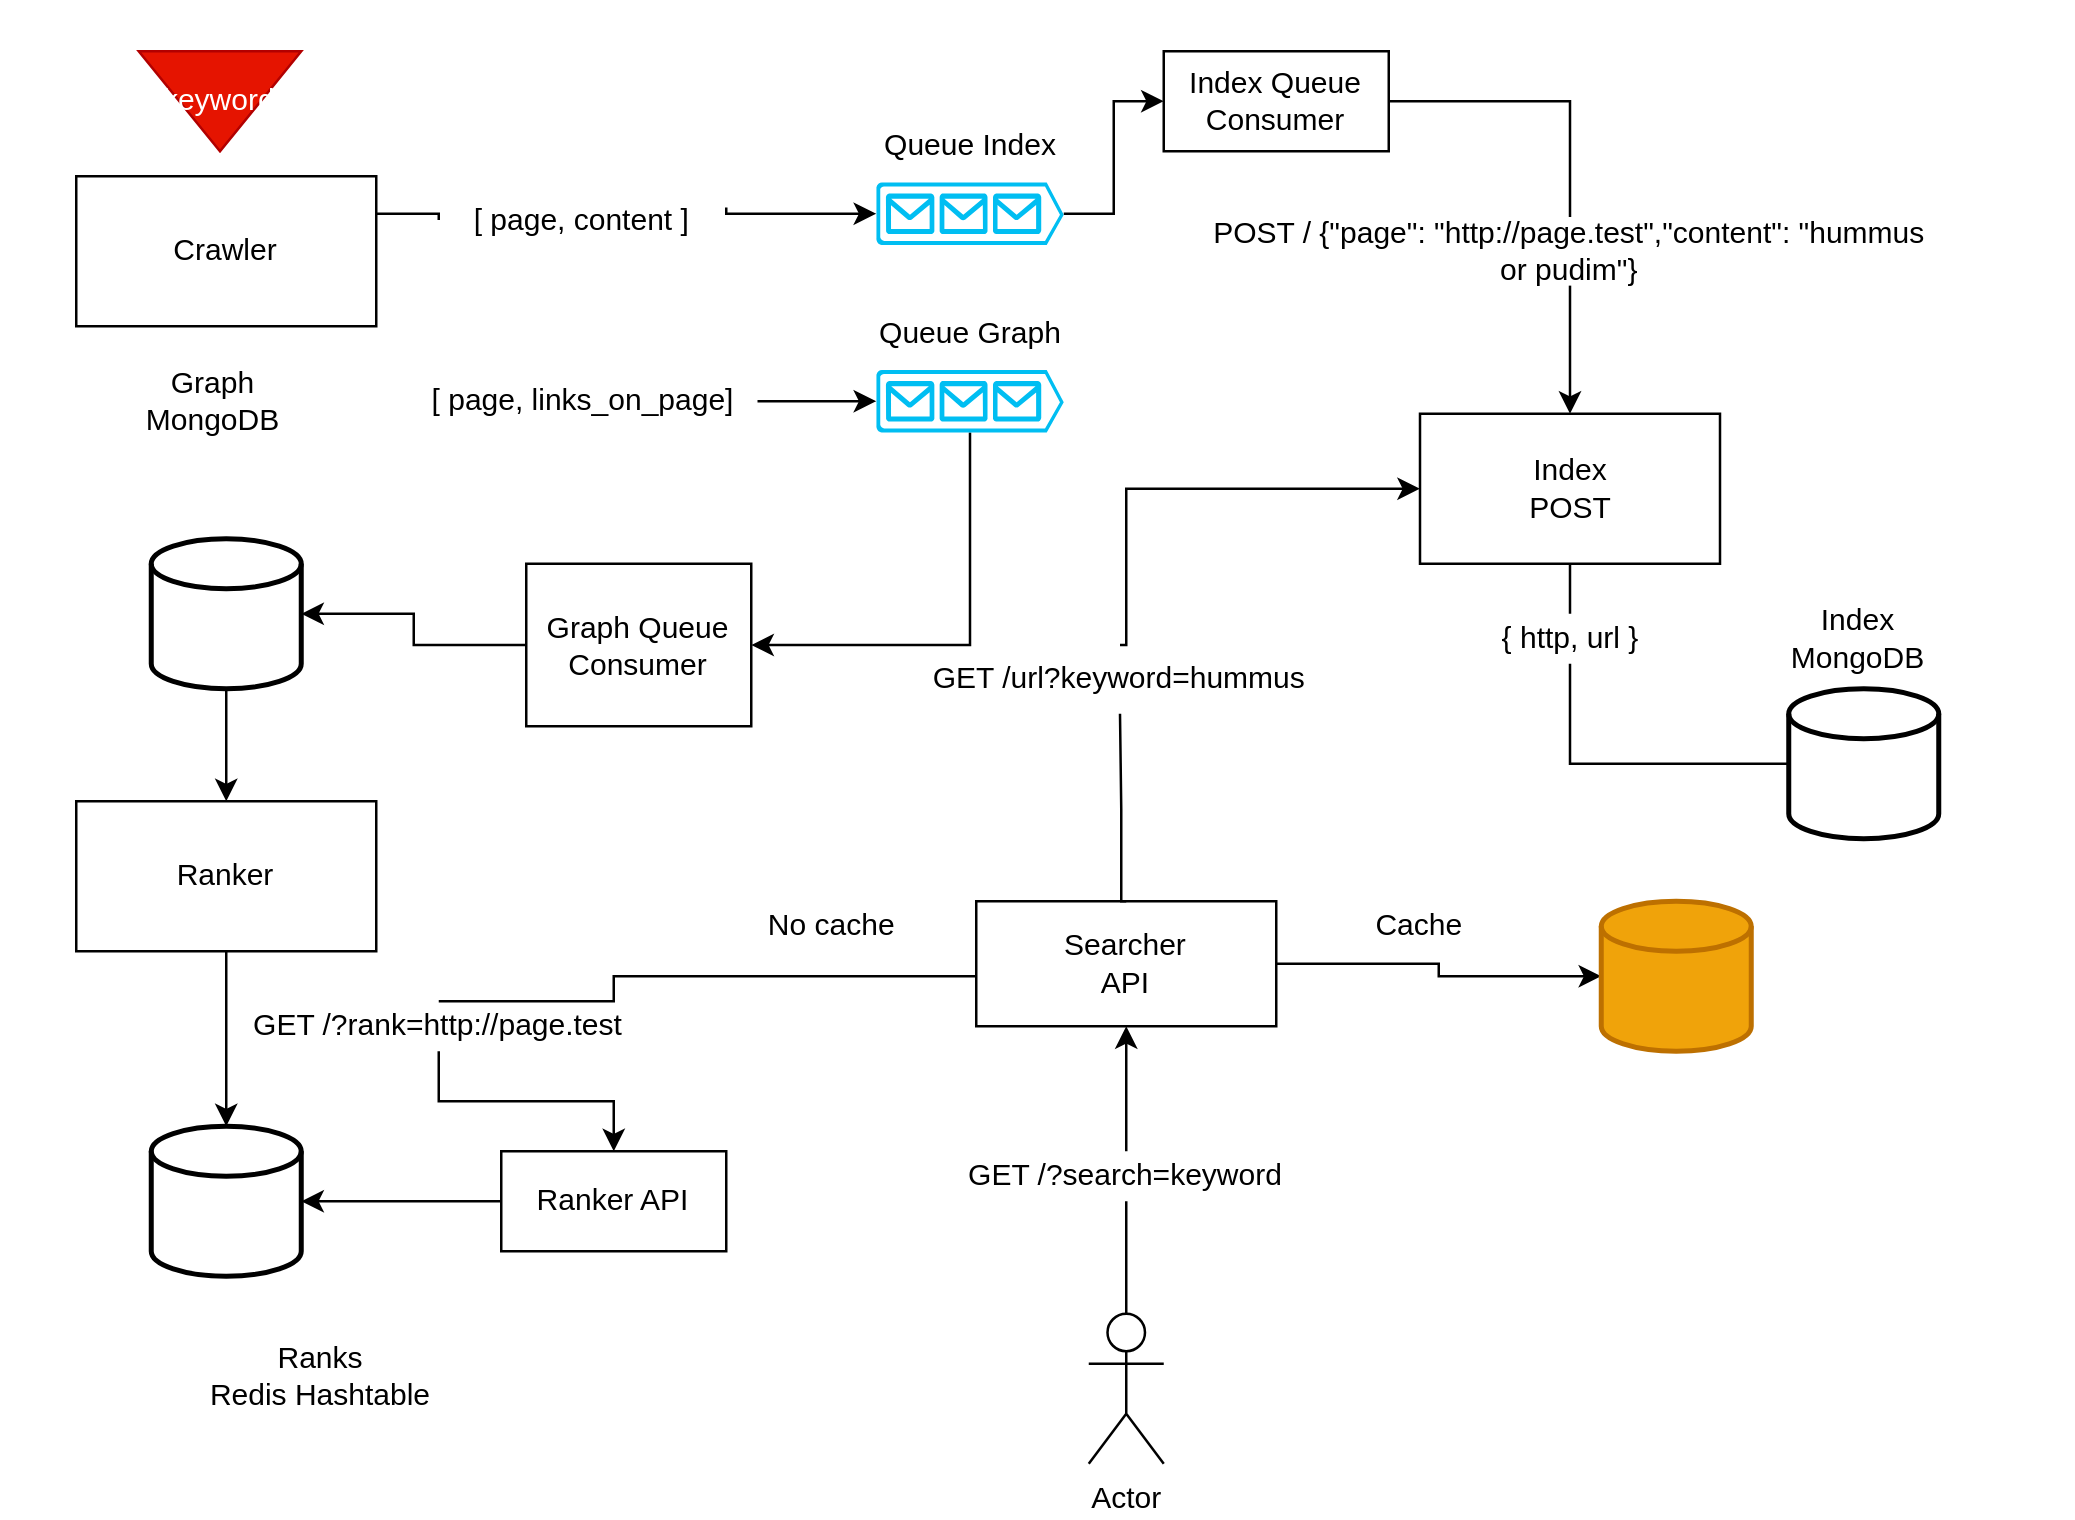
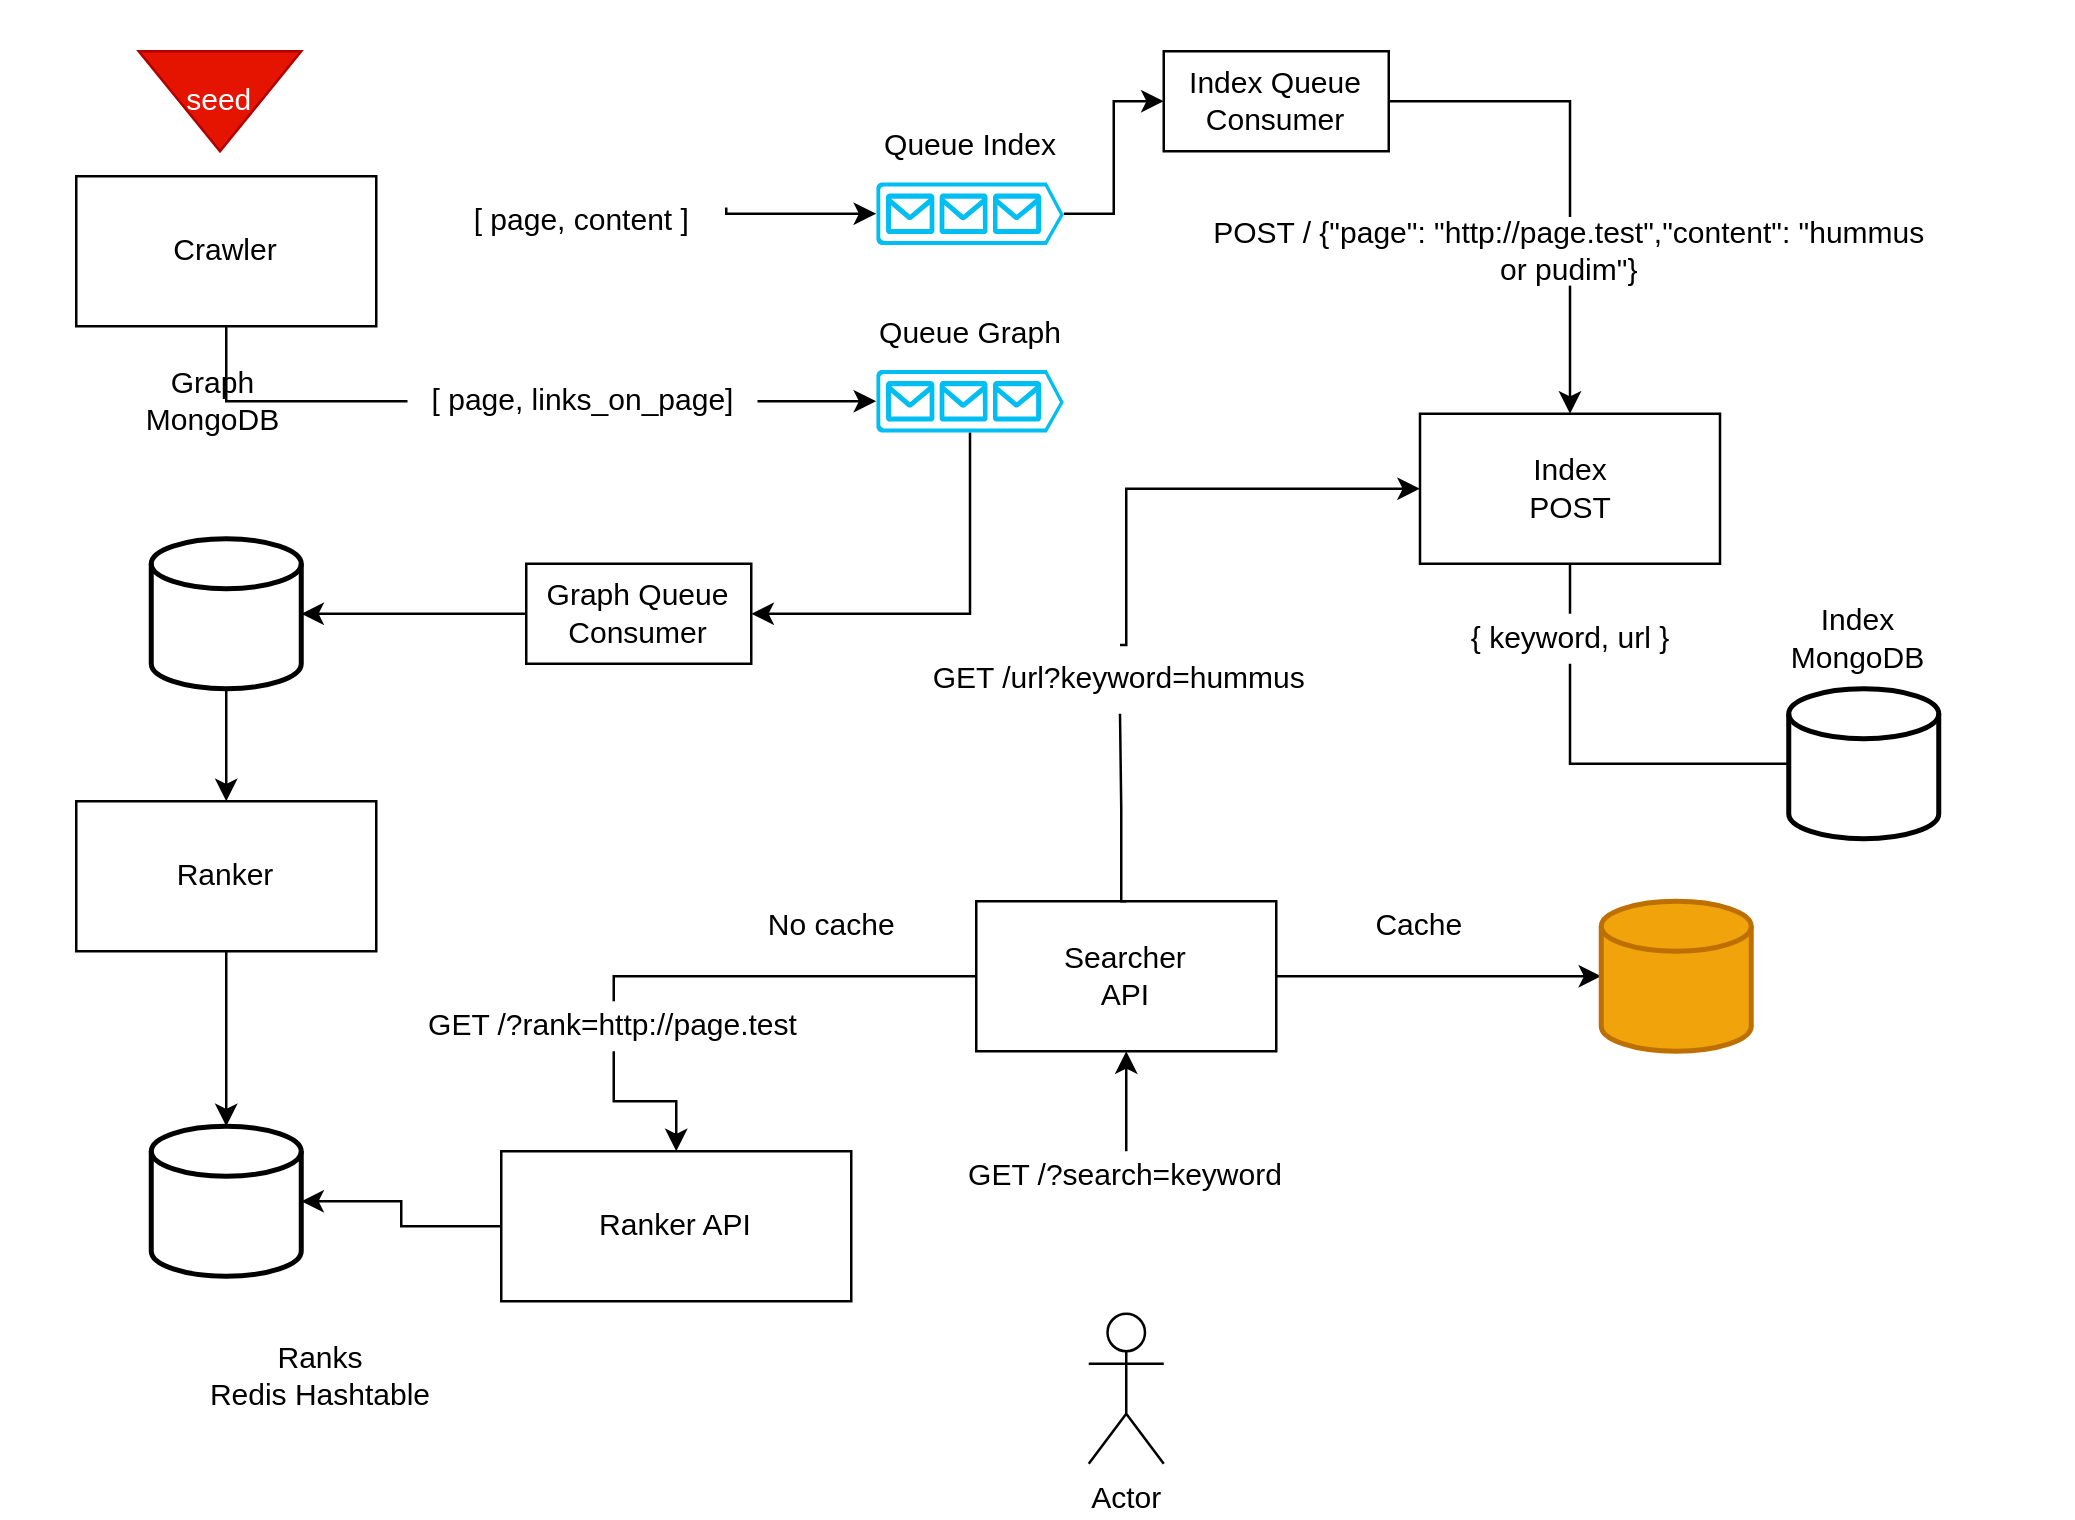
(220, 101) -> (220, 101)
(411, 214) -> none
none -> (279, 401)
(1571, 639) -> (1571, 639)
(639, 645) -> (639, 614)
(1126, 964) -> (1126, 976)
(439, 1026) -> (614, 1026)
(614, 1201) -> (676, 1226)
(1126, 1258) -> none
